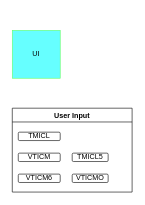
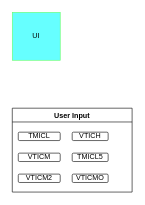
(36, 54) -> (36, 36)
none -> (90, 137)
(39, 179) -> (39, 179)
